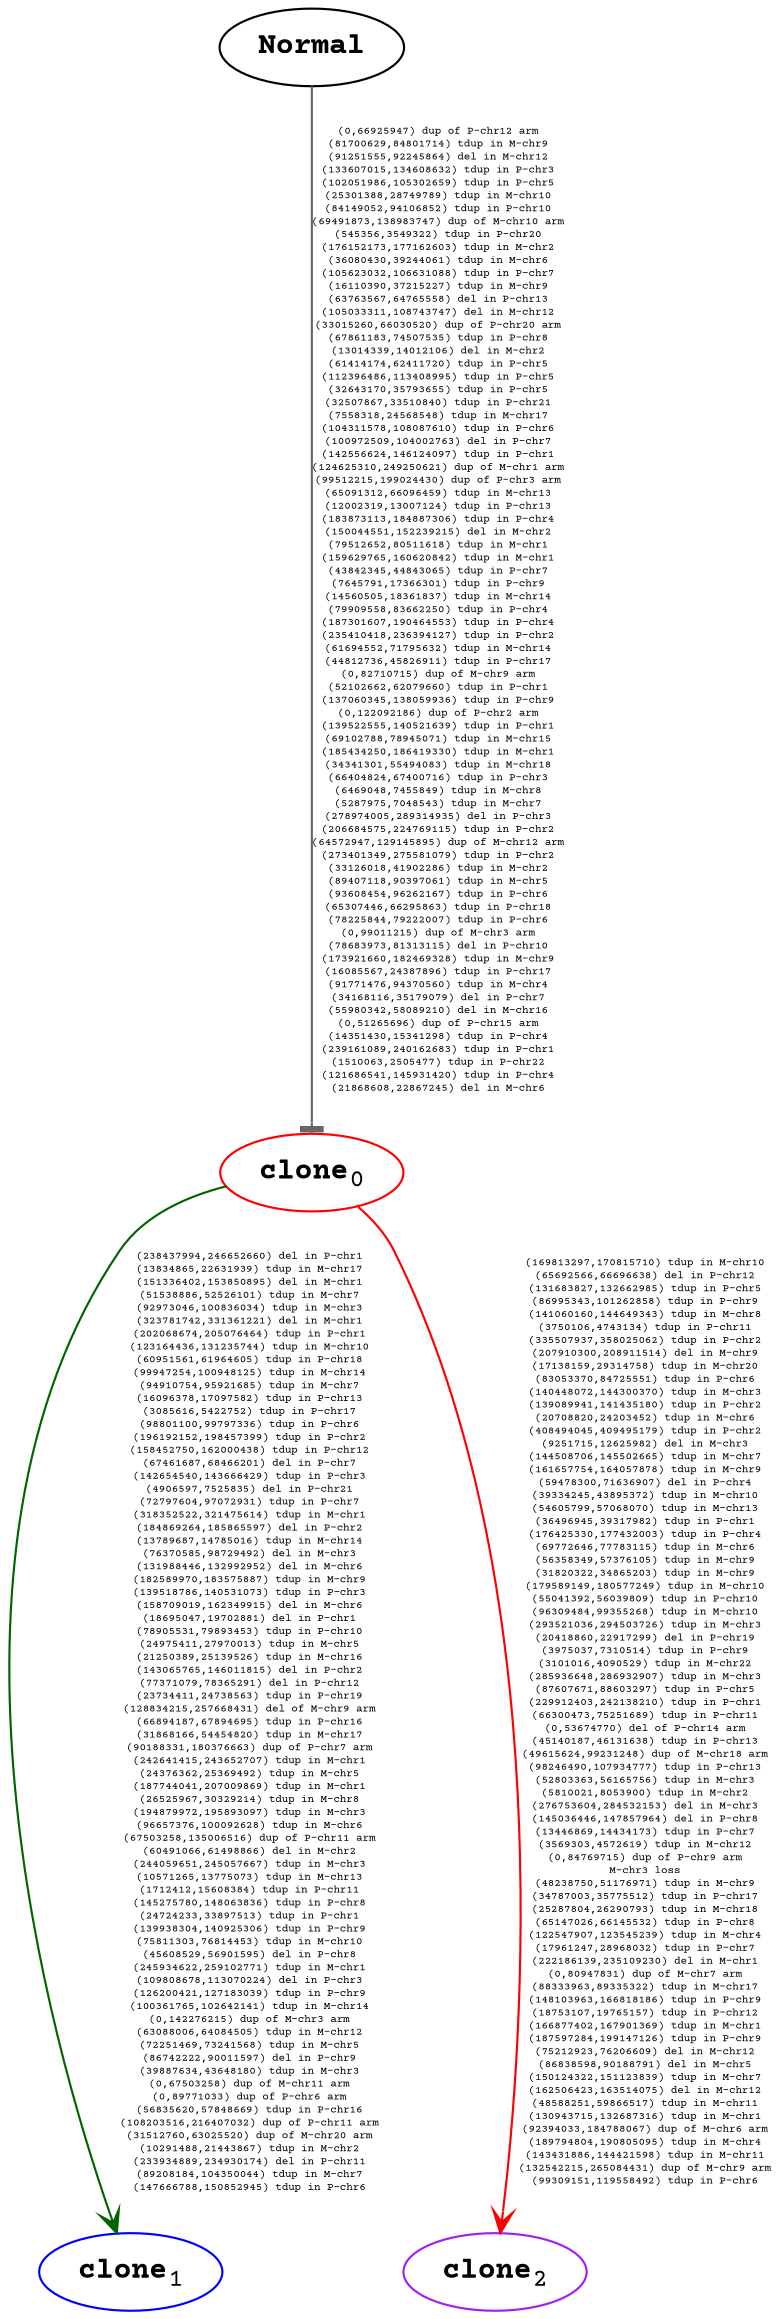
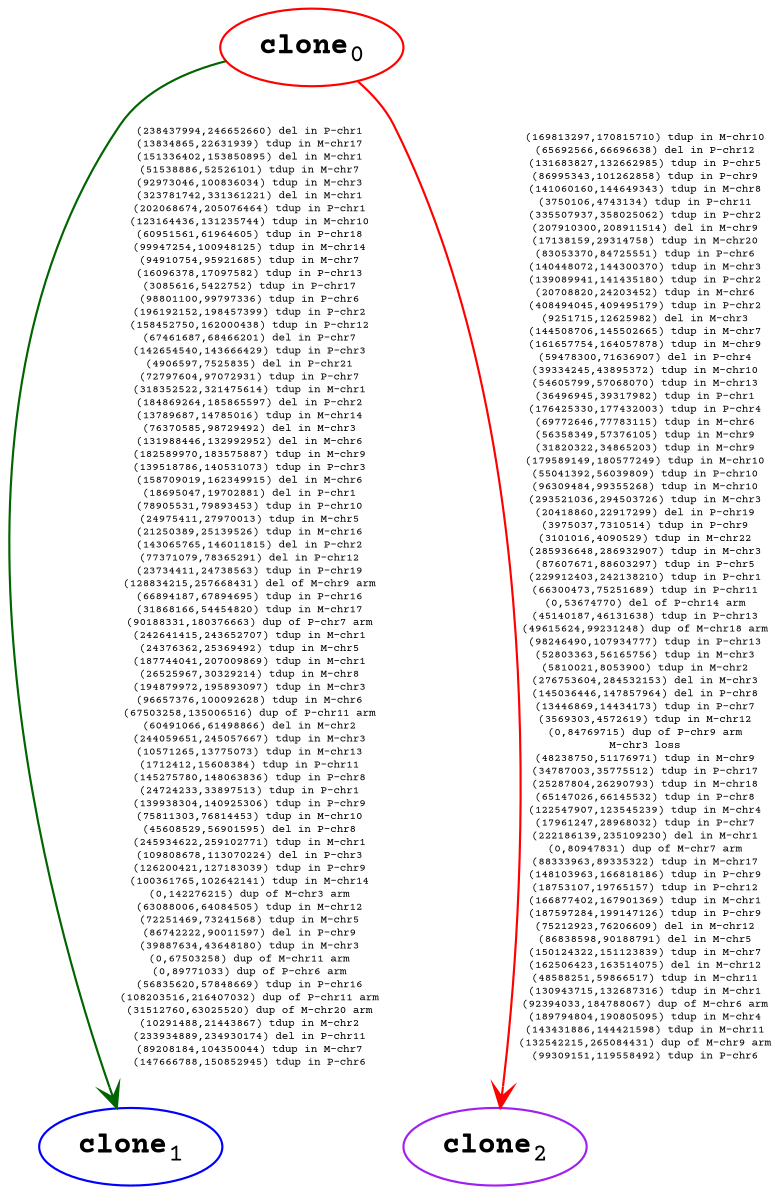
(312, 47) -> none
